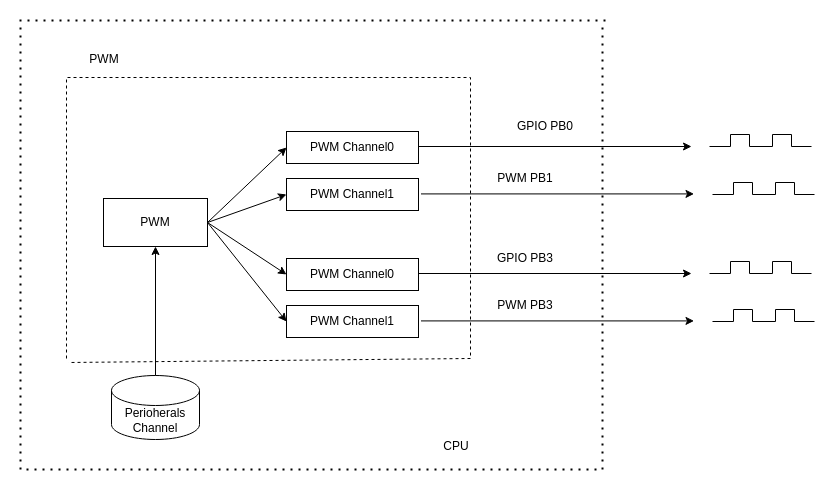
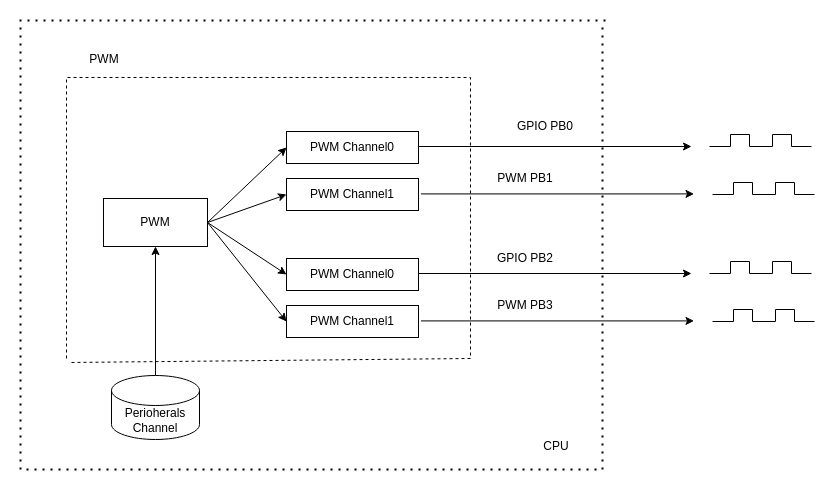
(526, 259) -> (526, 259)
(457, 447) -> (557, 447)
